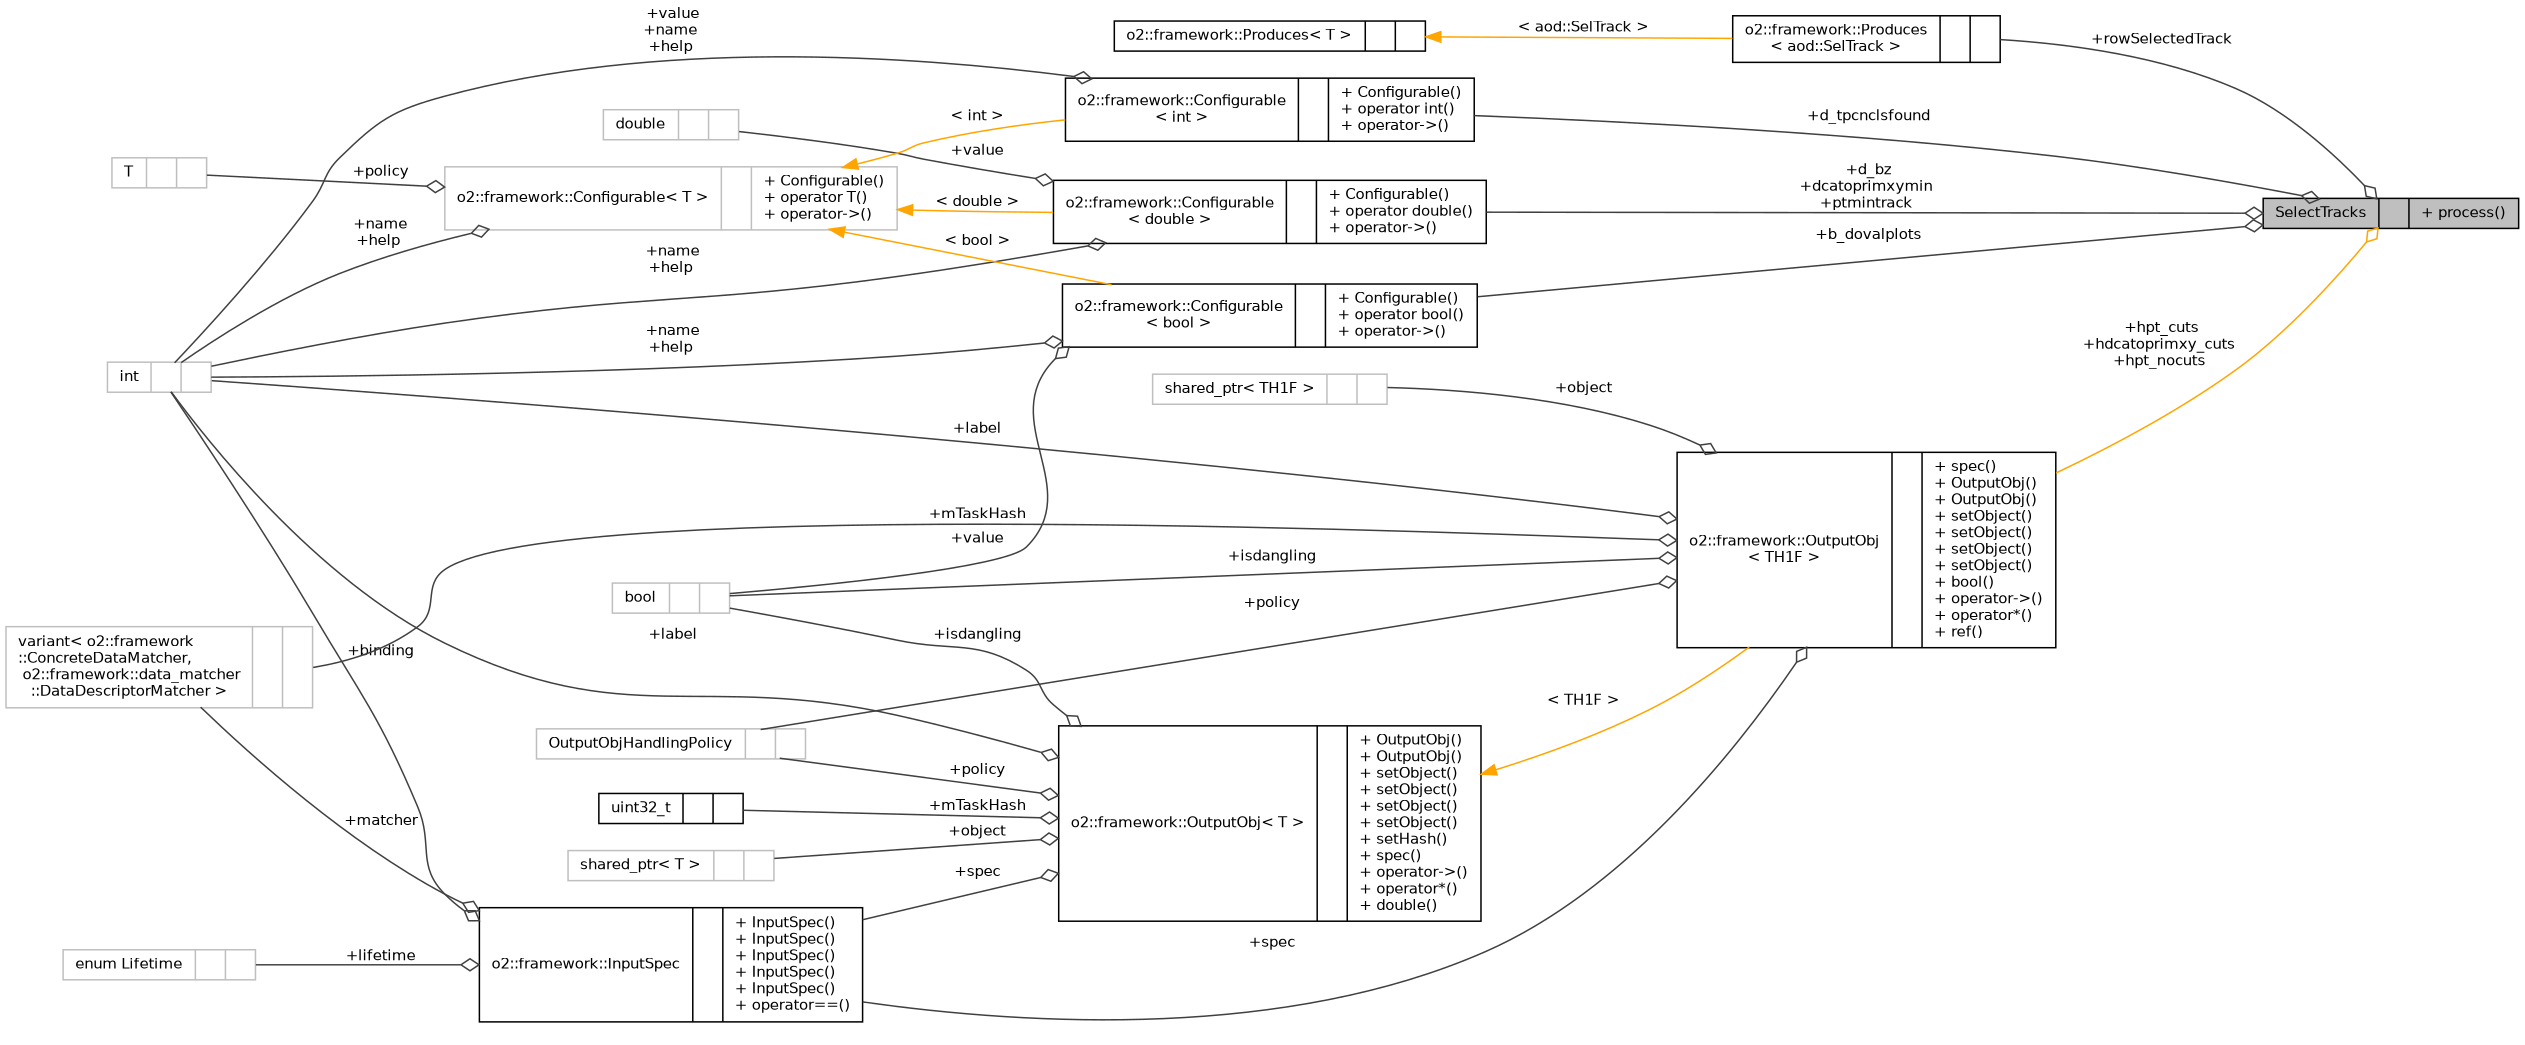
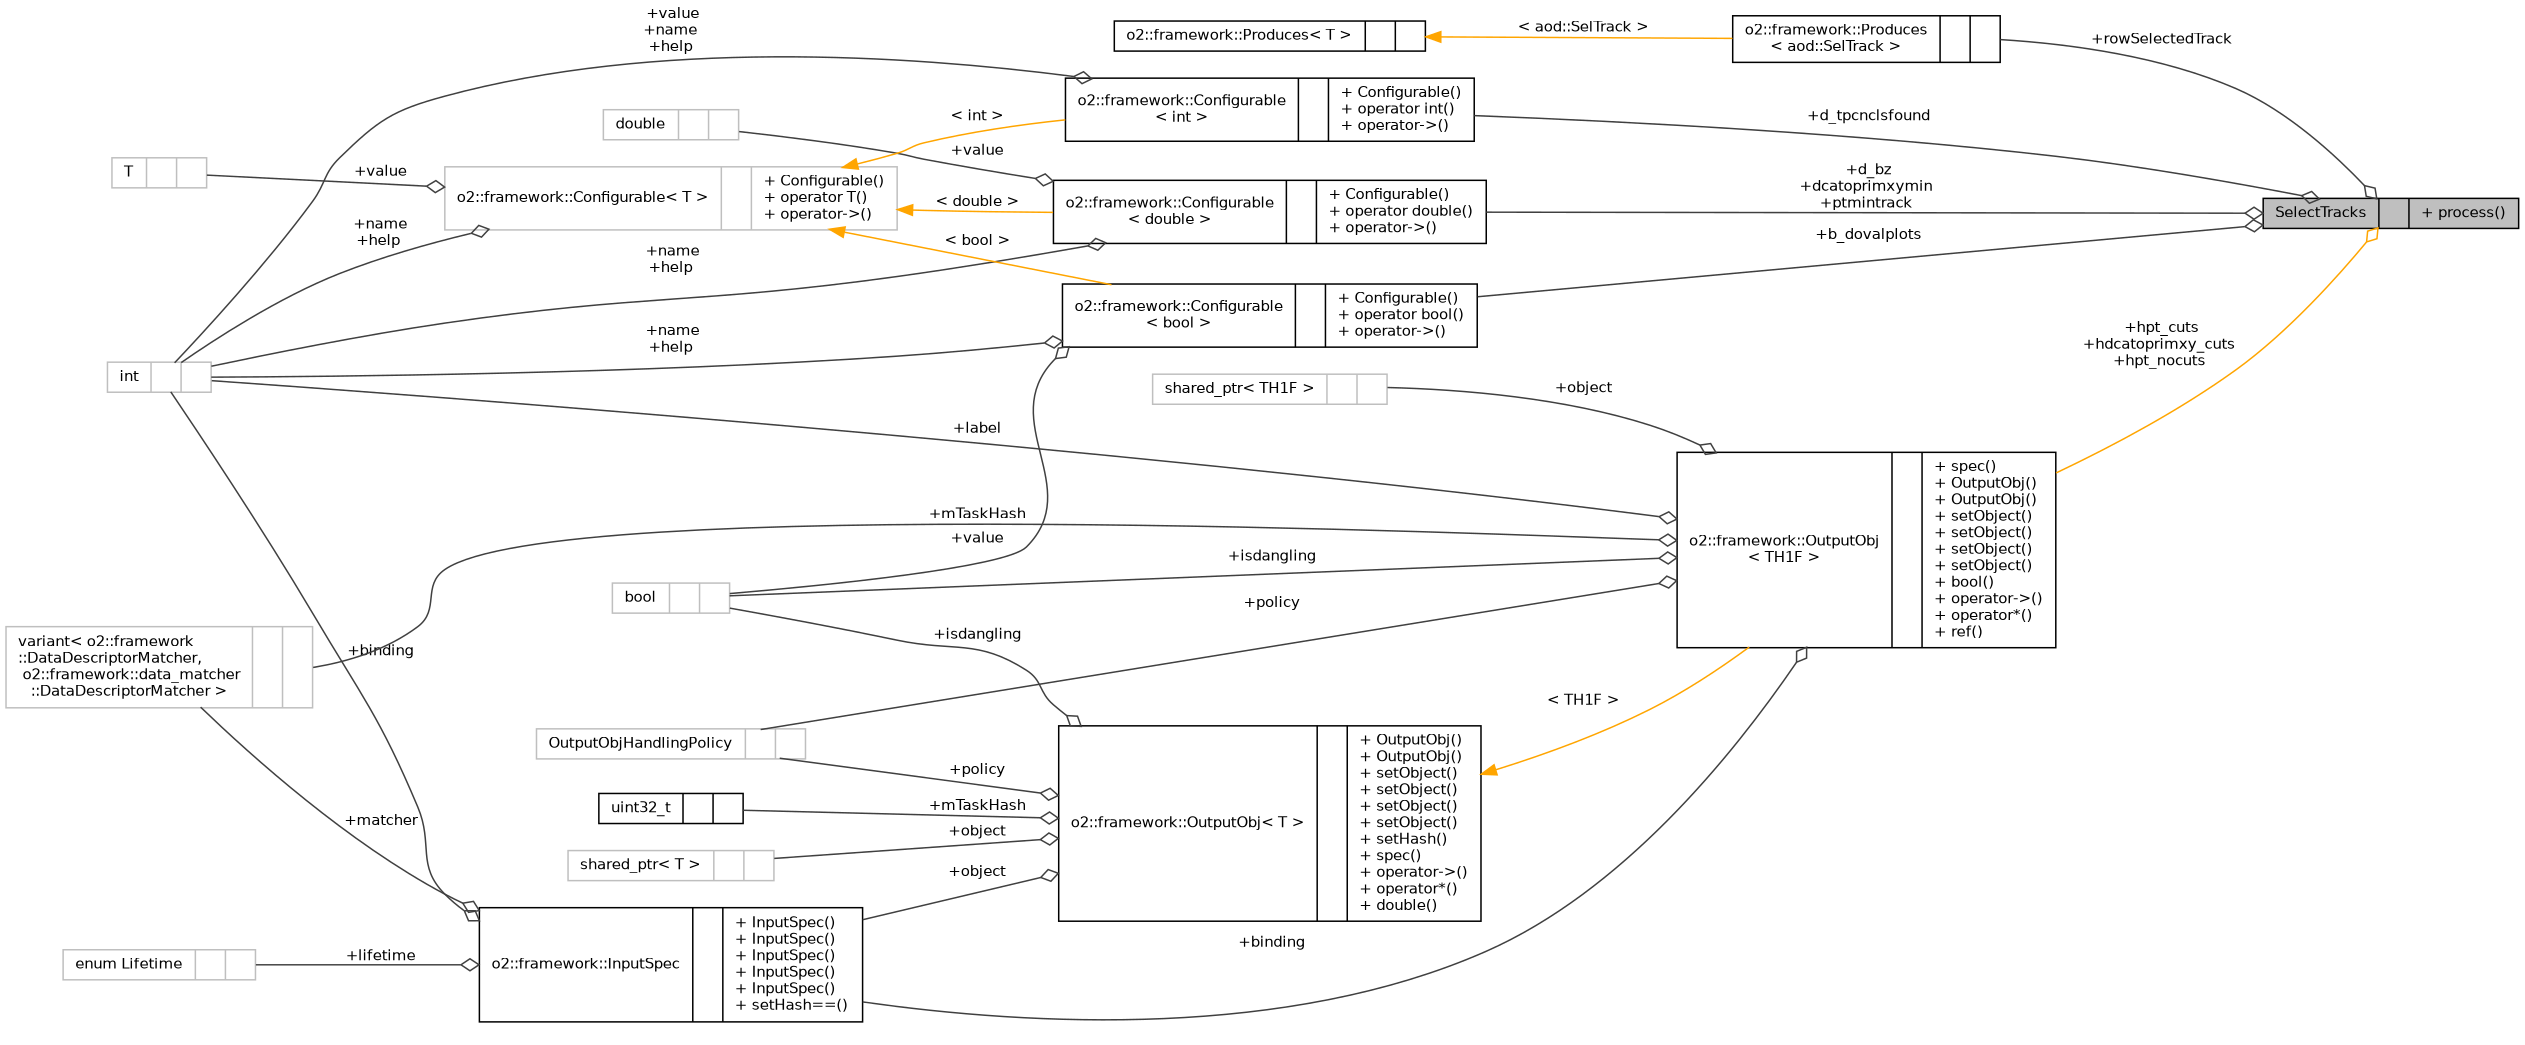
(379, 172) -> (379, 172)
(105, 658) -> (110, 658)
(555, 683) -> none
(975, 872) -> (975, 872)
(1270, 943) -> (1270, 943)
(793, 1005) -> (792, 1005)
